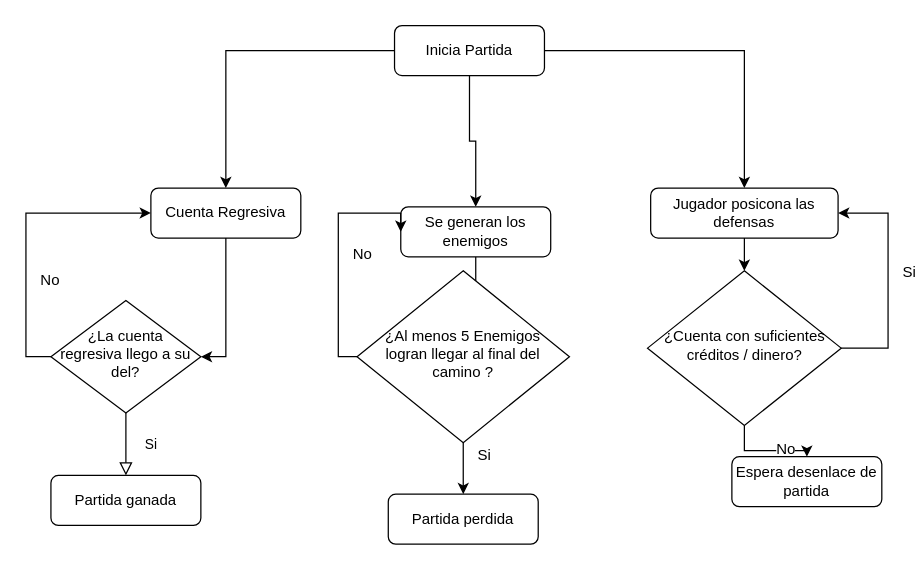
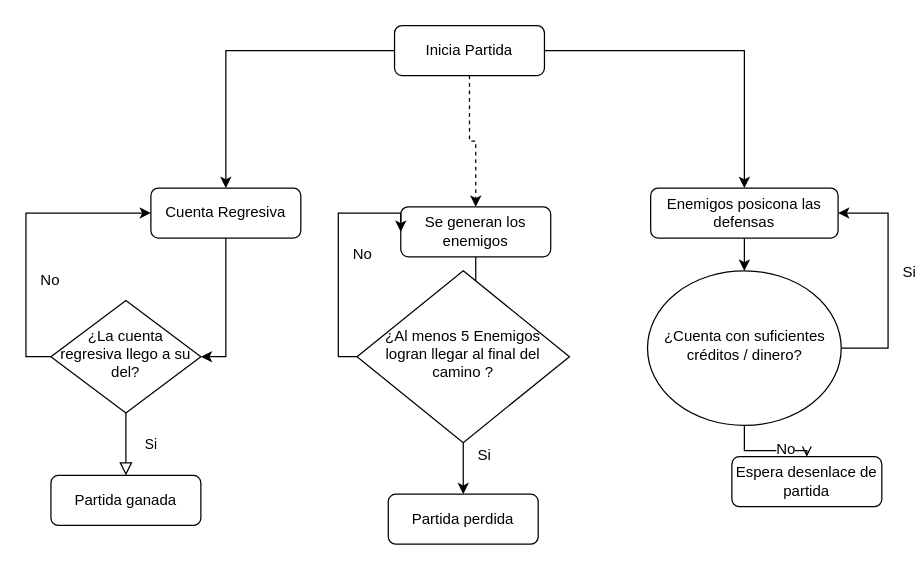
(469, 140) -> (469, 140)
(744, 213) -> (744, 213)
(744, 348) -> (744, 348)
(805, 451) -> (806, 451)
